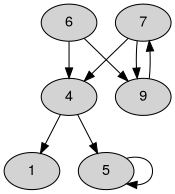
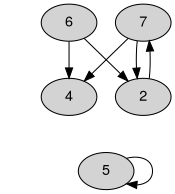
(143, 97) -> (143, 97)
(85, 129) -> none
(32, 171) -> none
